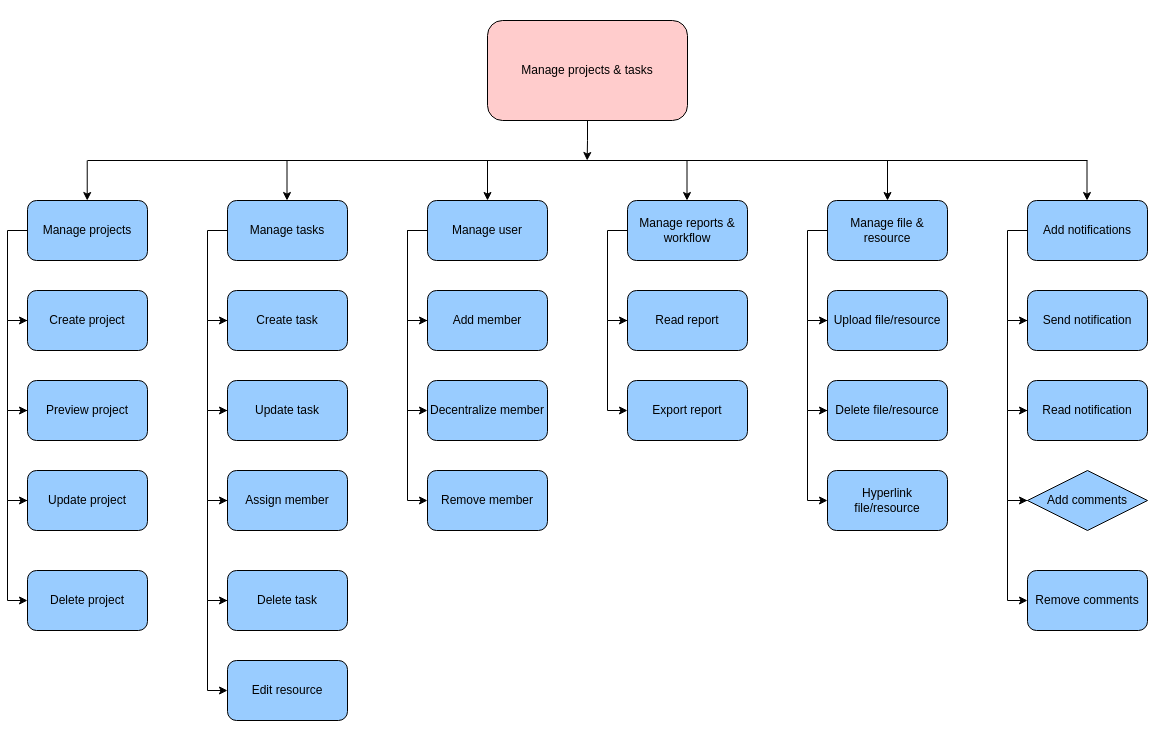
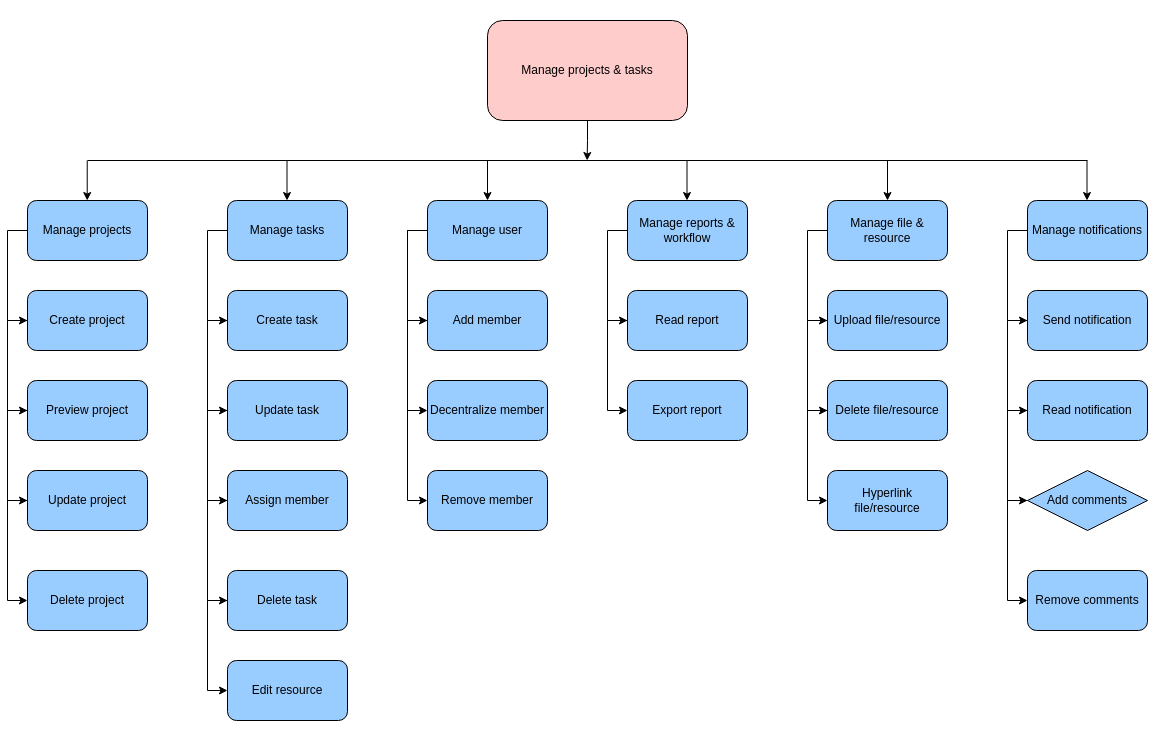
(1088, 231) -> (1088, 231)
